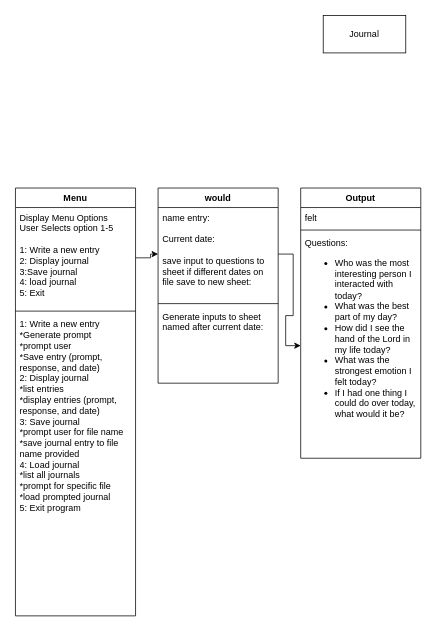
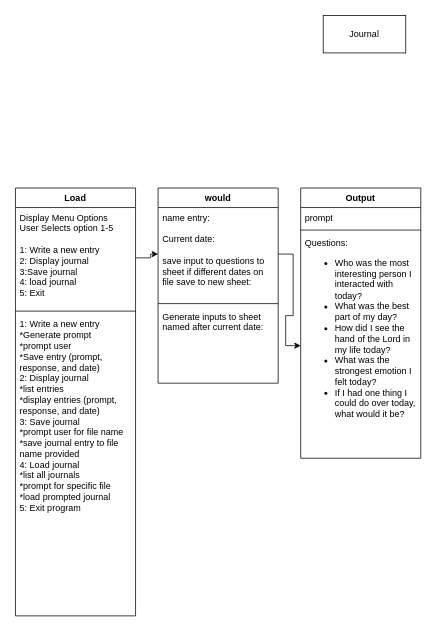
(75, 199) -> (75, 199)
(314, 218) -> (320, 218)
